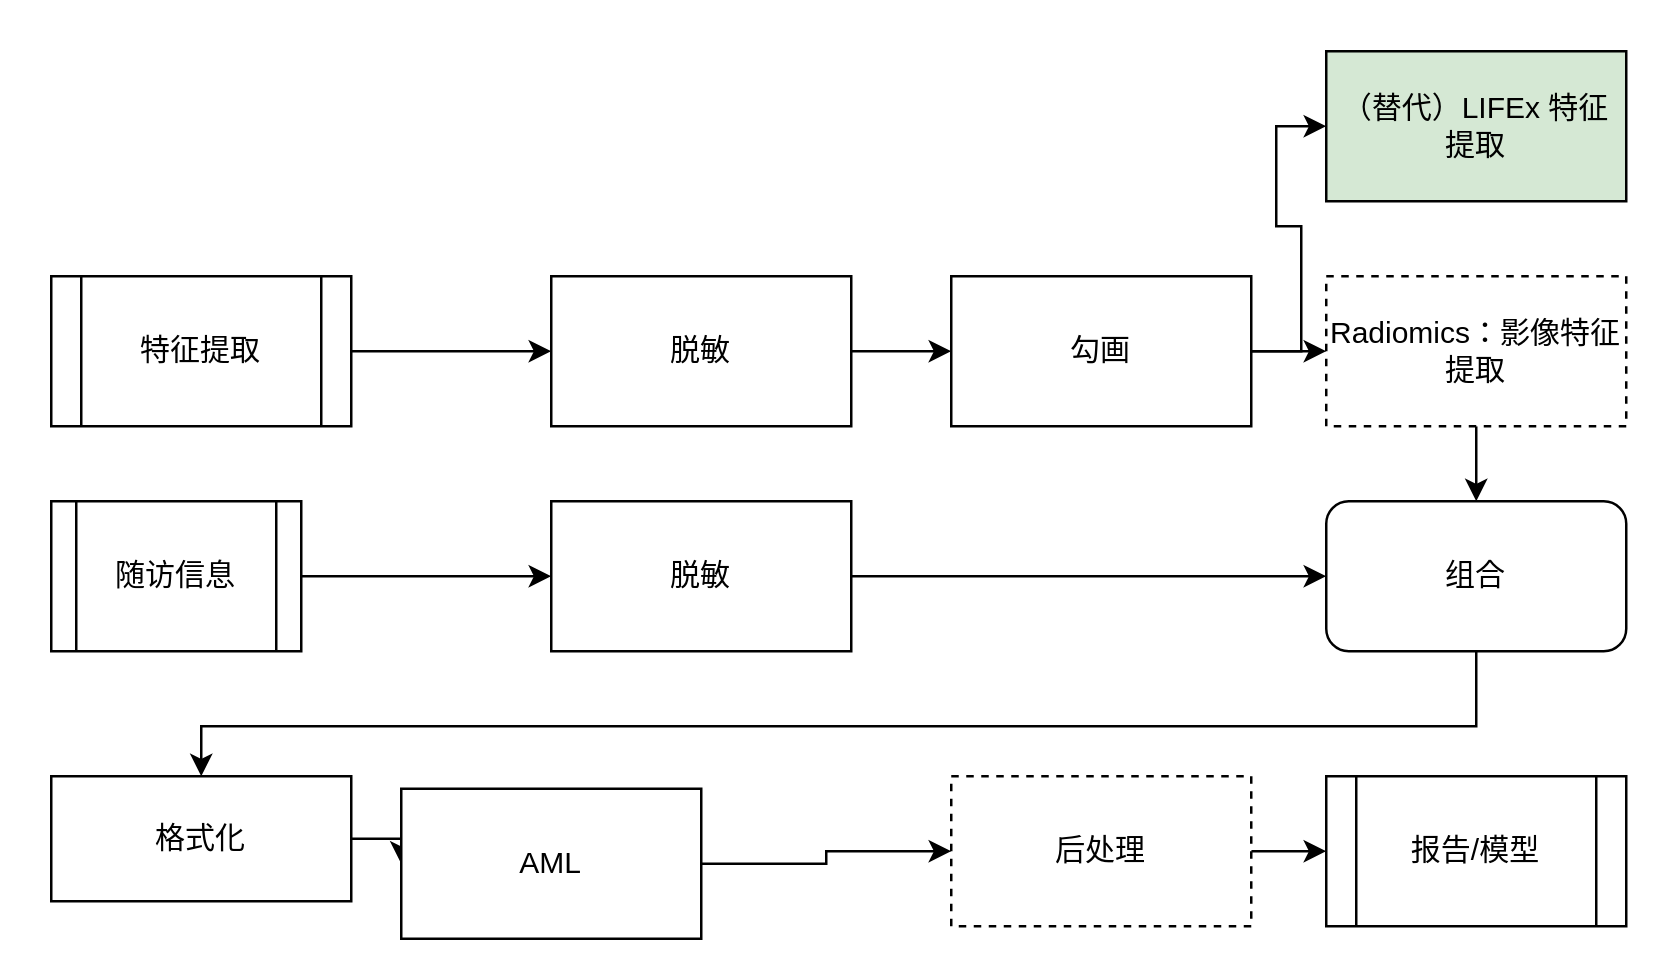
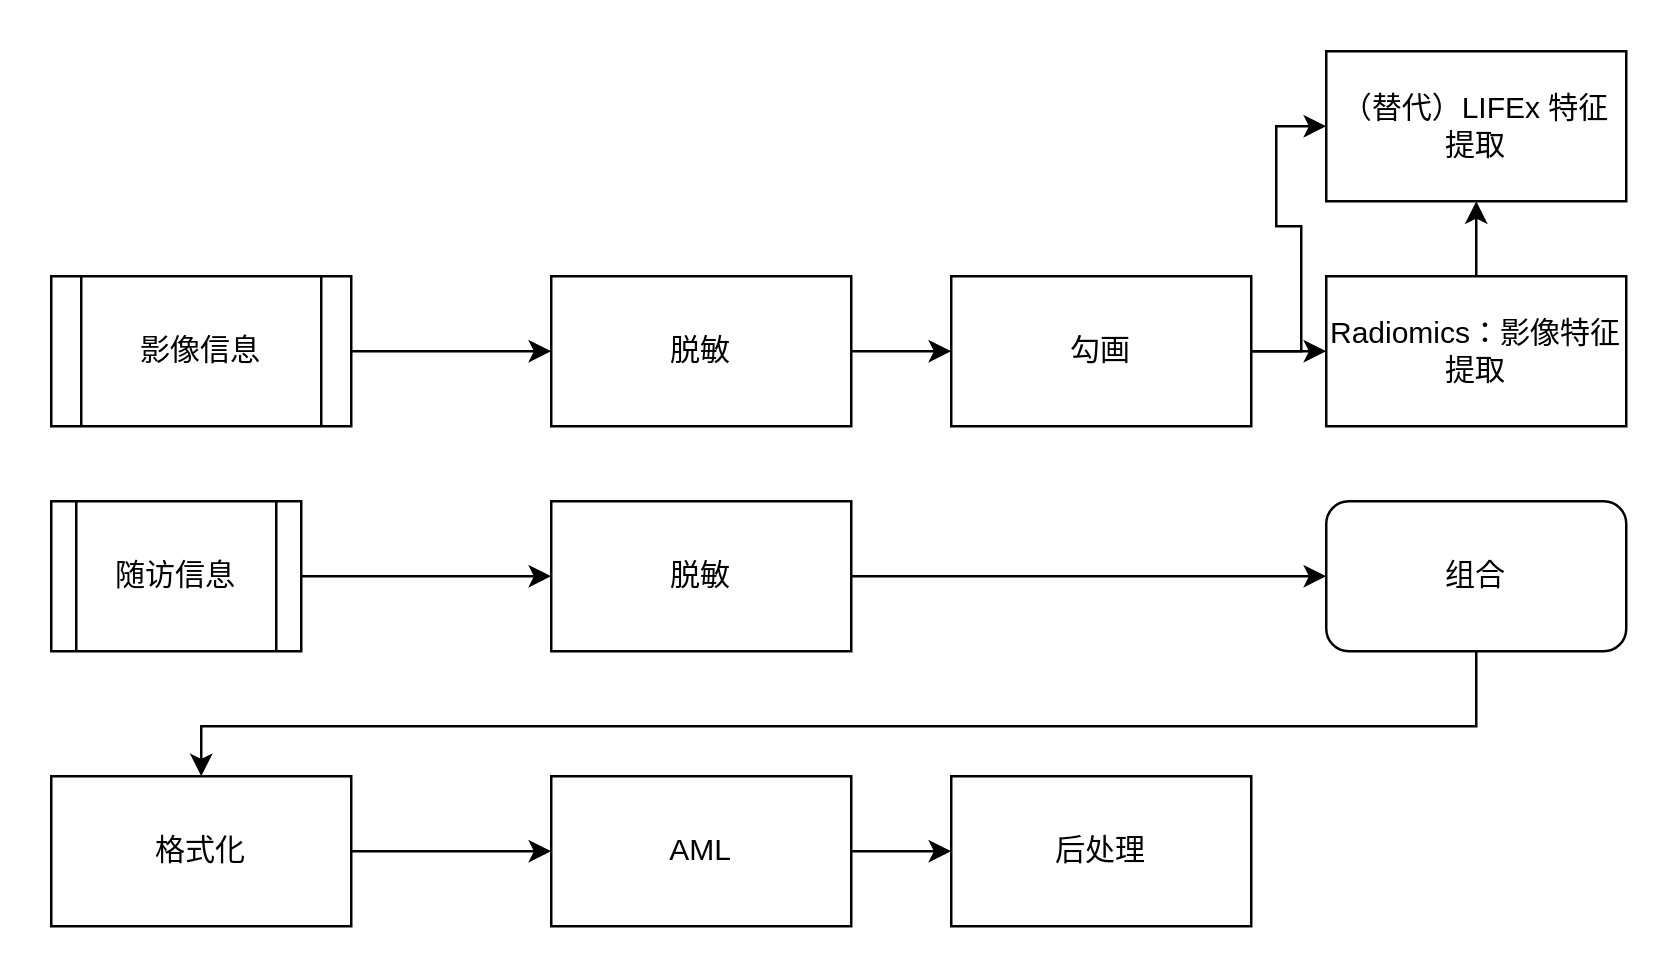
(1476, 126) -> (1476, 126)
(201, 351) -> (201, 351)
(1476, 351) -> (1476, 351)
(1476, 472) -> (1476, 230)
(201, 839) -> (201, 851)
(1101, 851) -> (1101, 851)
(1297, 851) -> none
(1476, 851) -> none
(551, 864) -> (701, 851)
